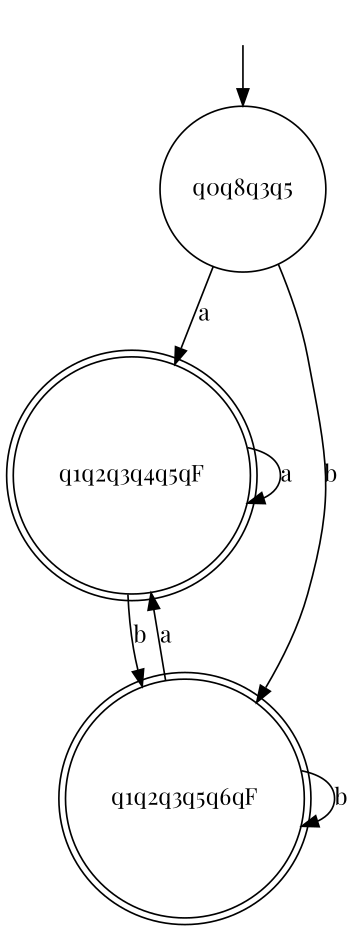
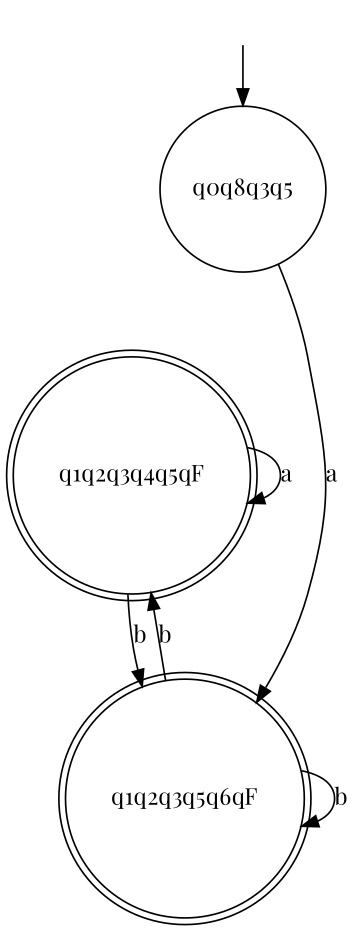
(197, 307) -> none
(332, 475) -> (332, 475)
(166, 636) -> (166, 636)
